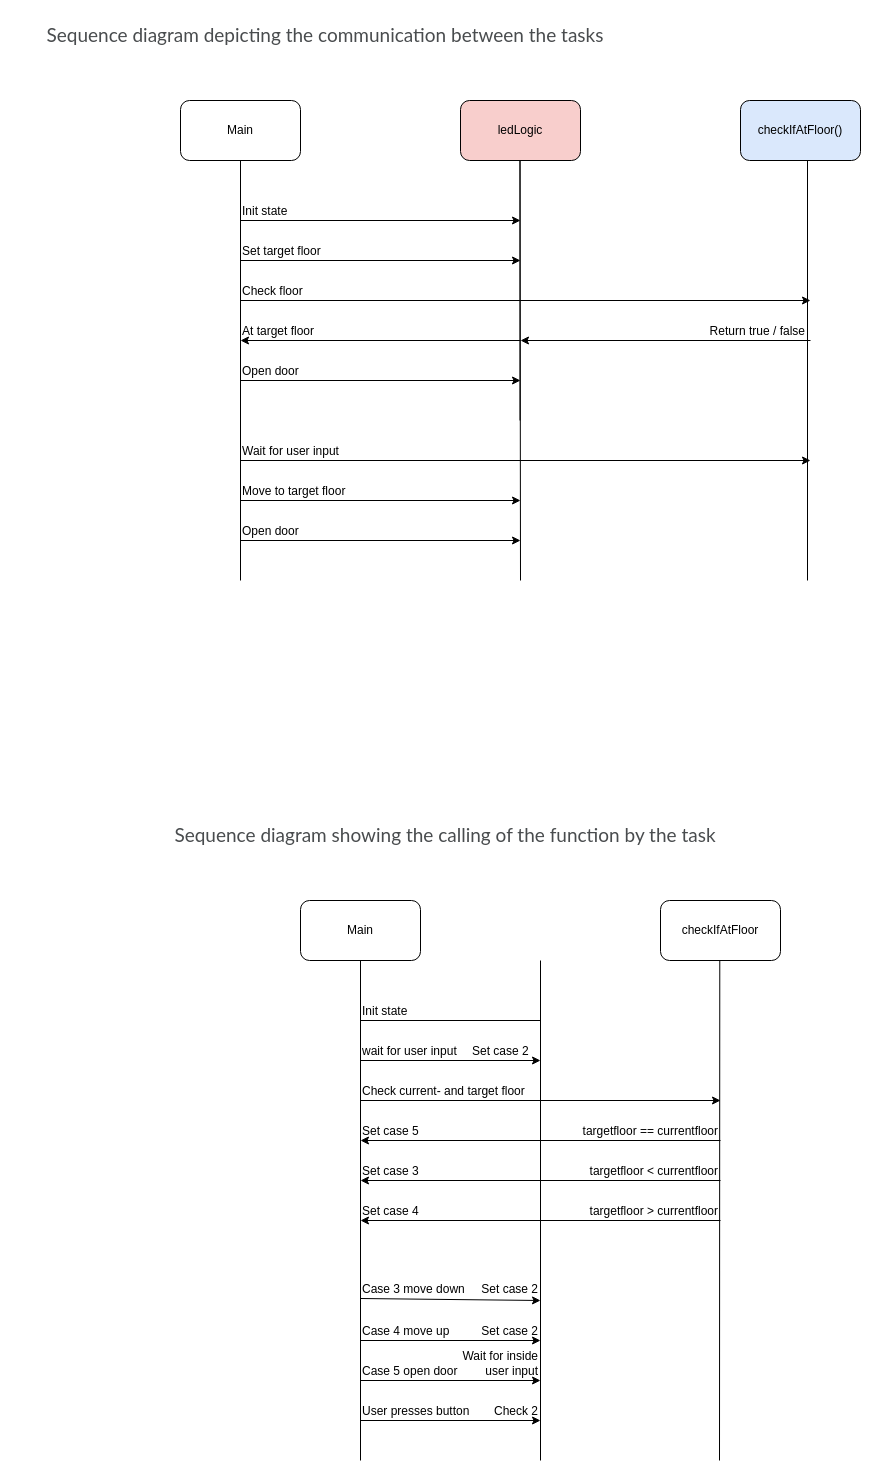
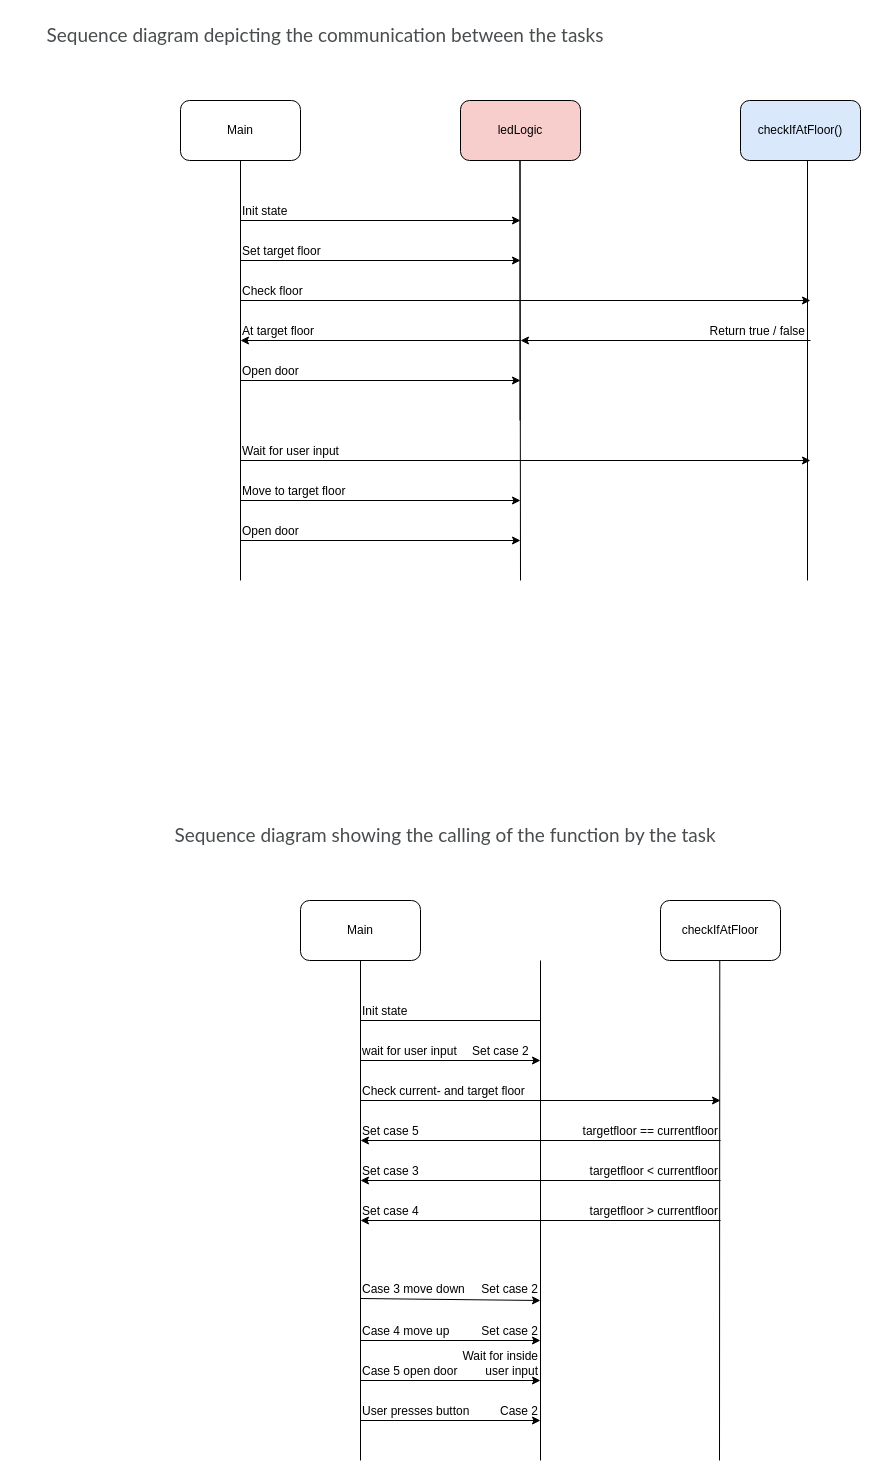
(517, 1410) -> (520, 1410)
